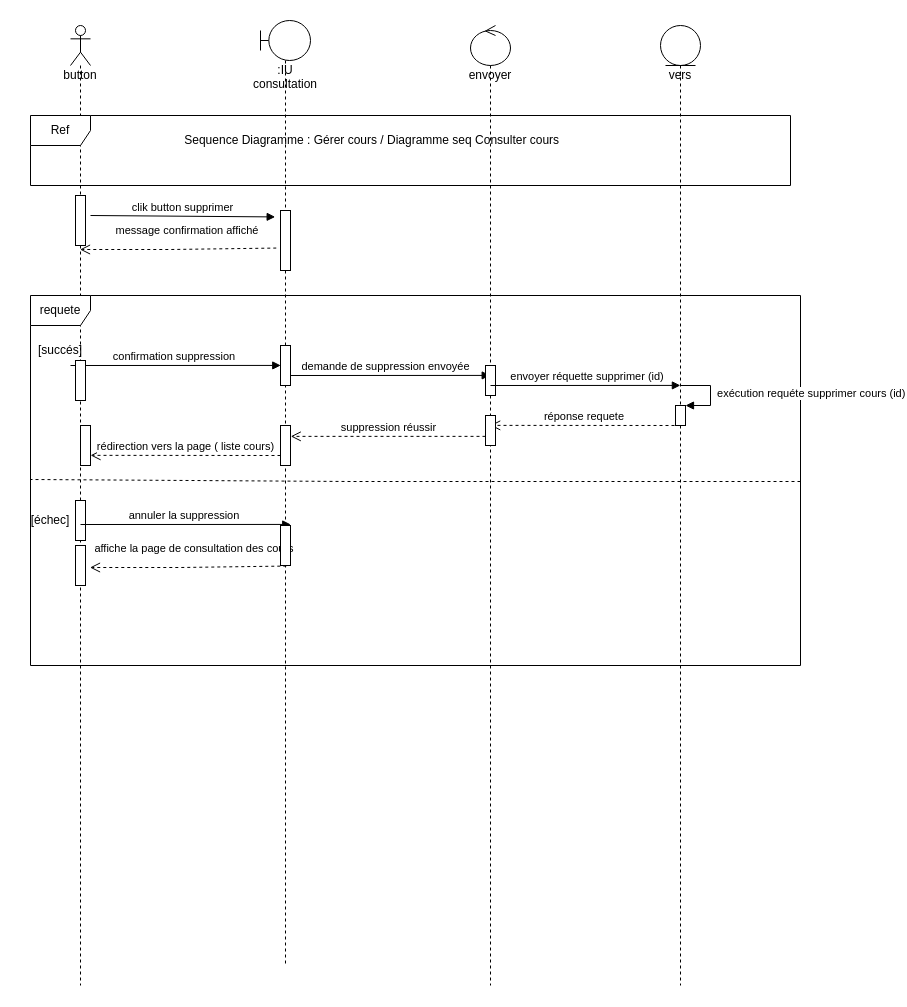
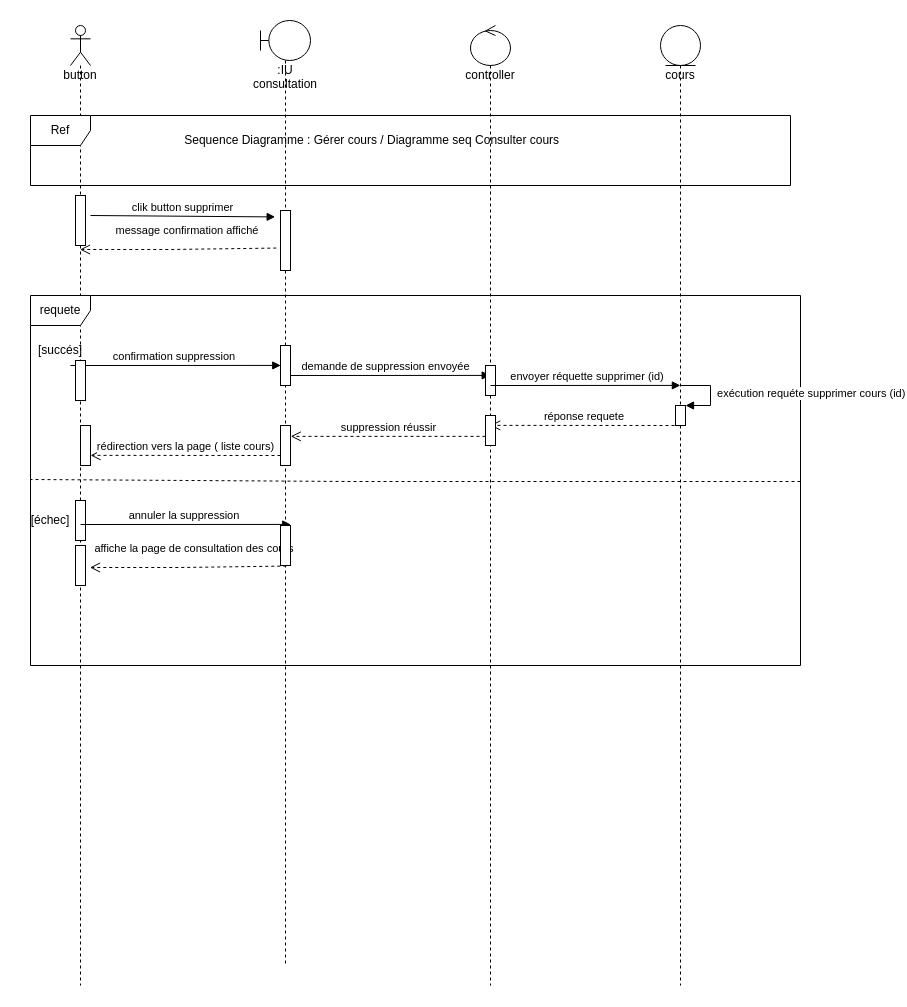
(681, 76) -> (681, 76)
(491, 83) -> (491, 83)
